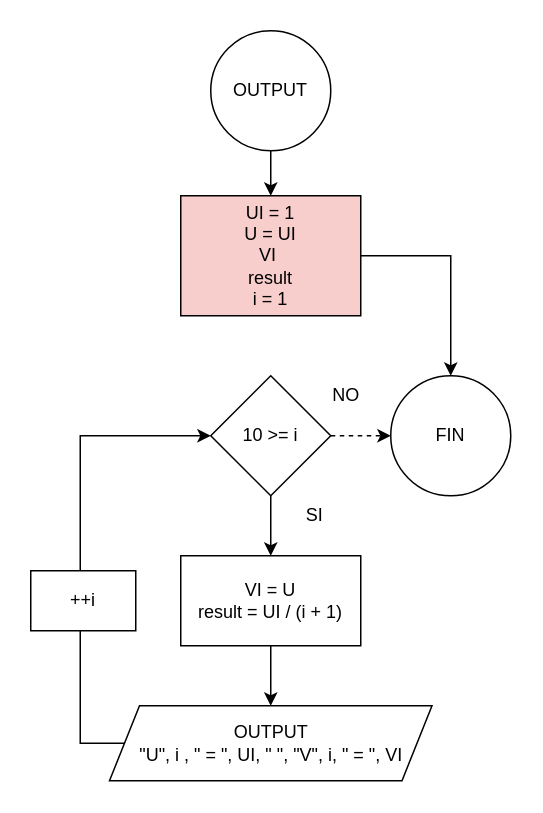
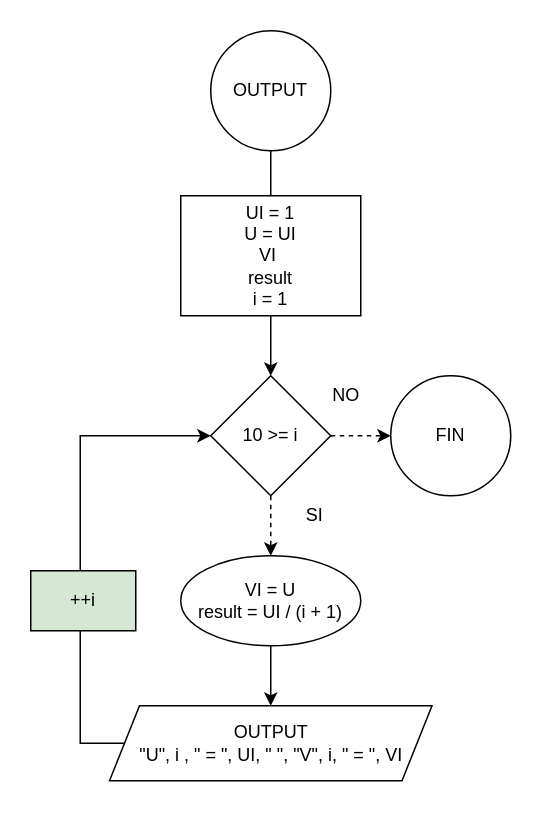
(271, 184) -> (271, 188)
(271, 256) -> (271, 256)
(451, 266) -> (271, 341)
(271, 520) -> (271, 520)
(83, 601) -> (83, 601)
(271, 601) -> (271, 601)
